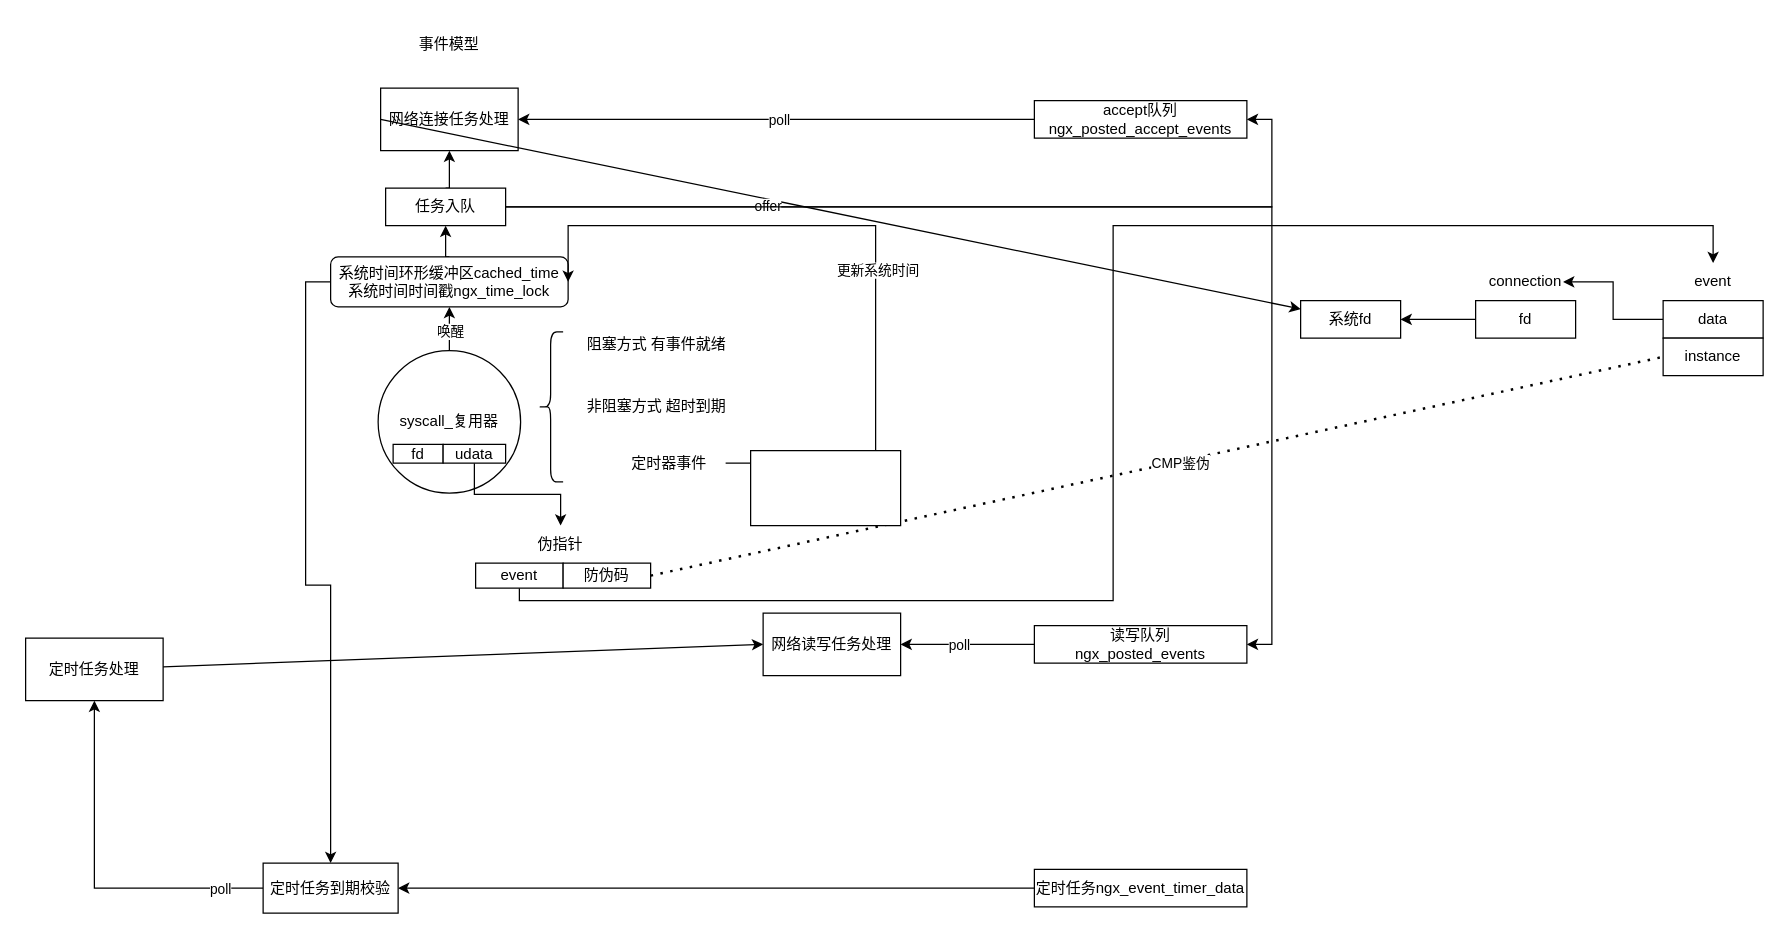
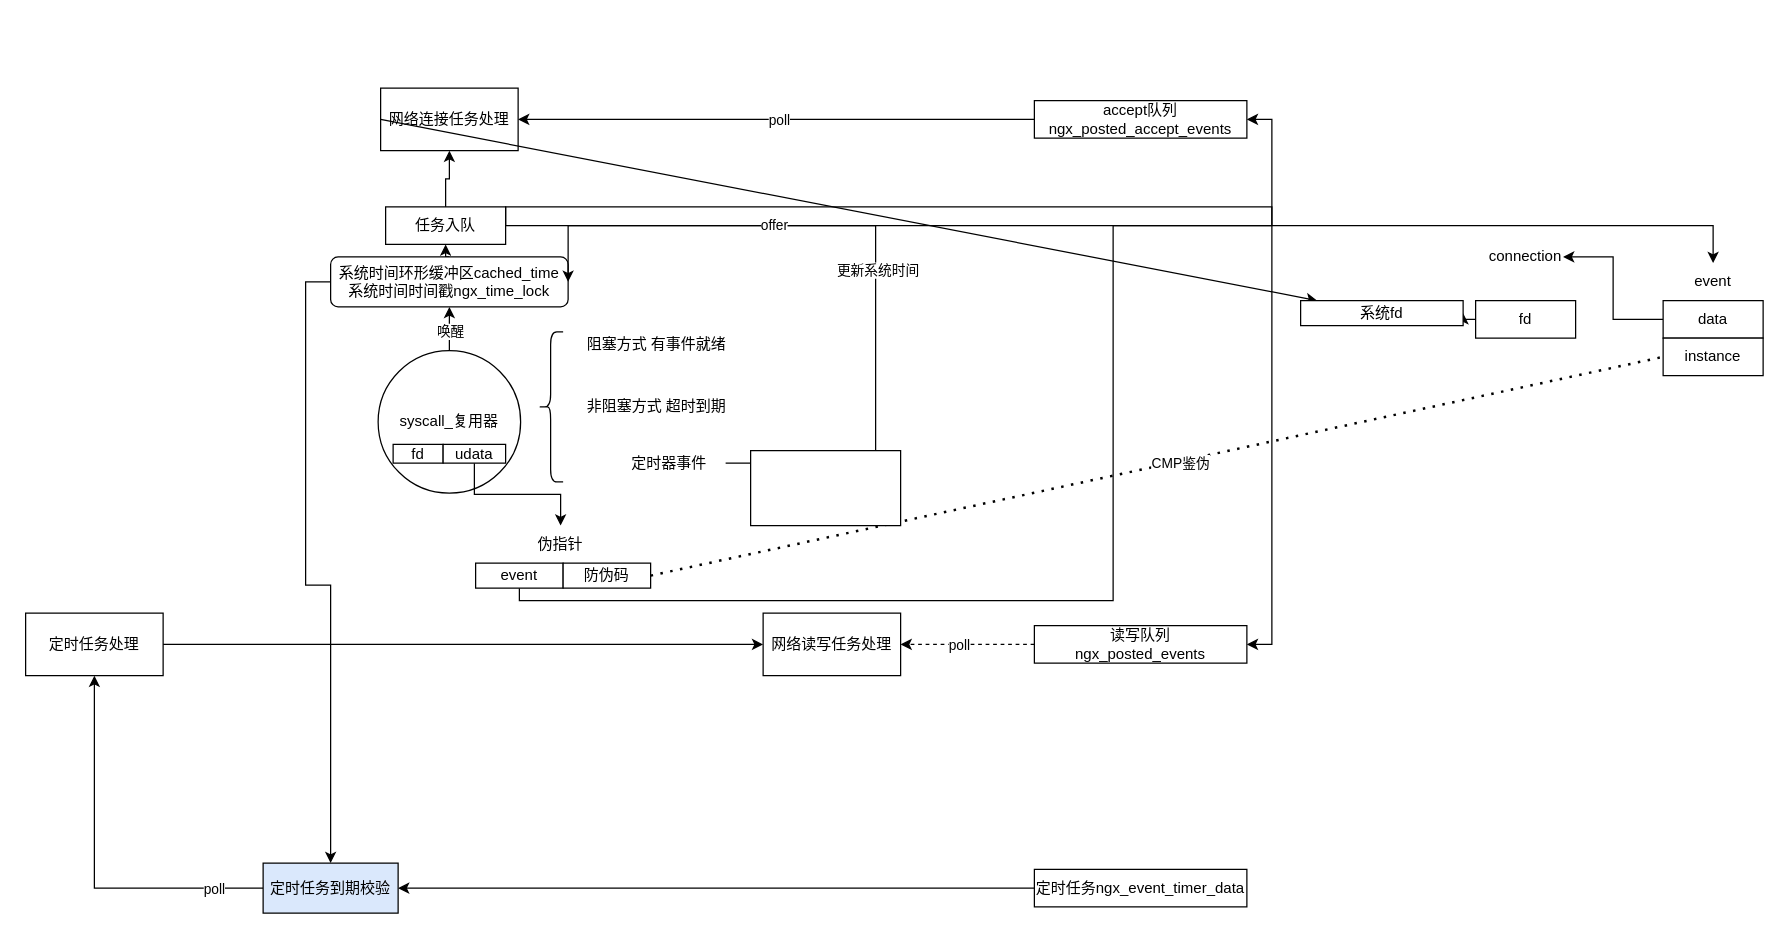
(449, 44) -> none
(446, 207) -> (446, 226)
(1526, 282) -> (1526, 257)
(1351, 319) -> (1382, 313)
(1000, 644) -> (1000, 644)
(94, 669) -> (94, 644)
(331, 888) -> (331, 888)
